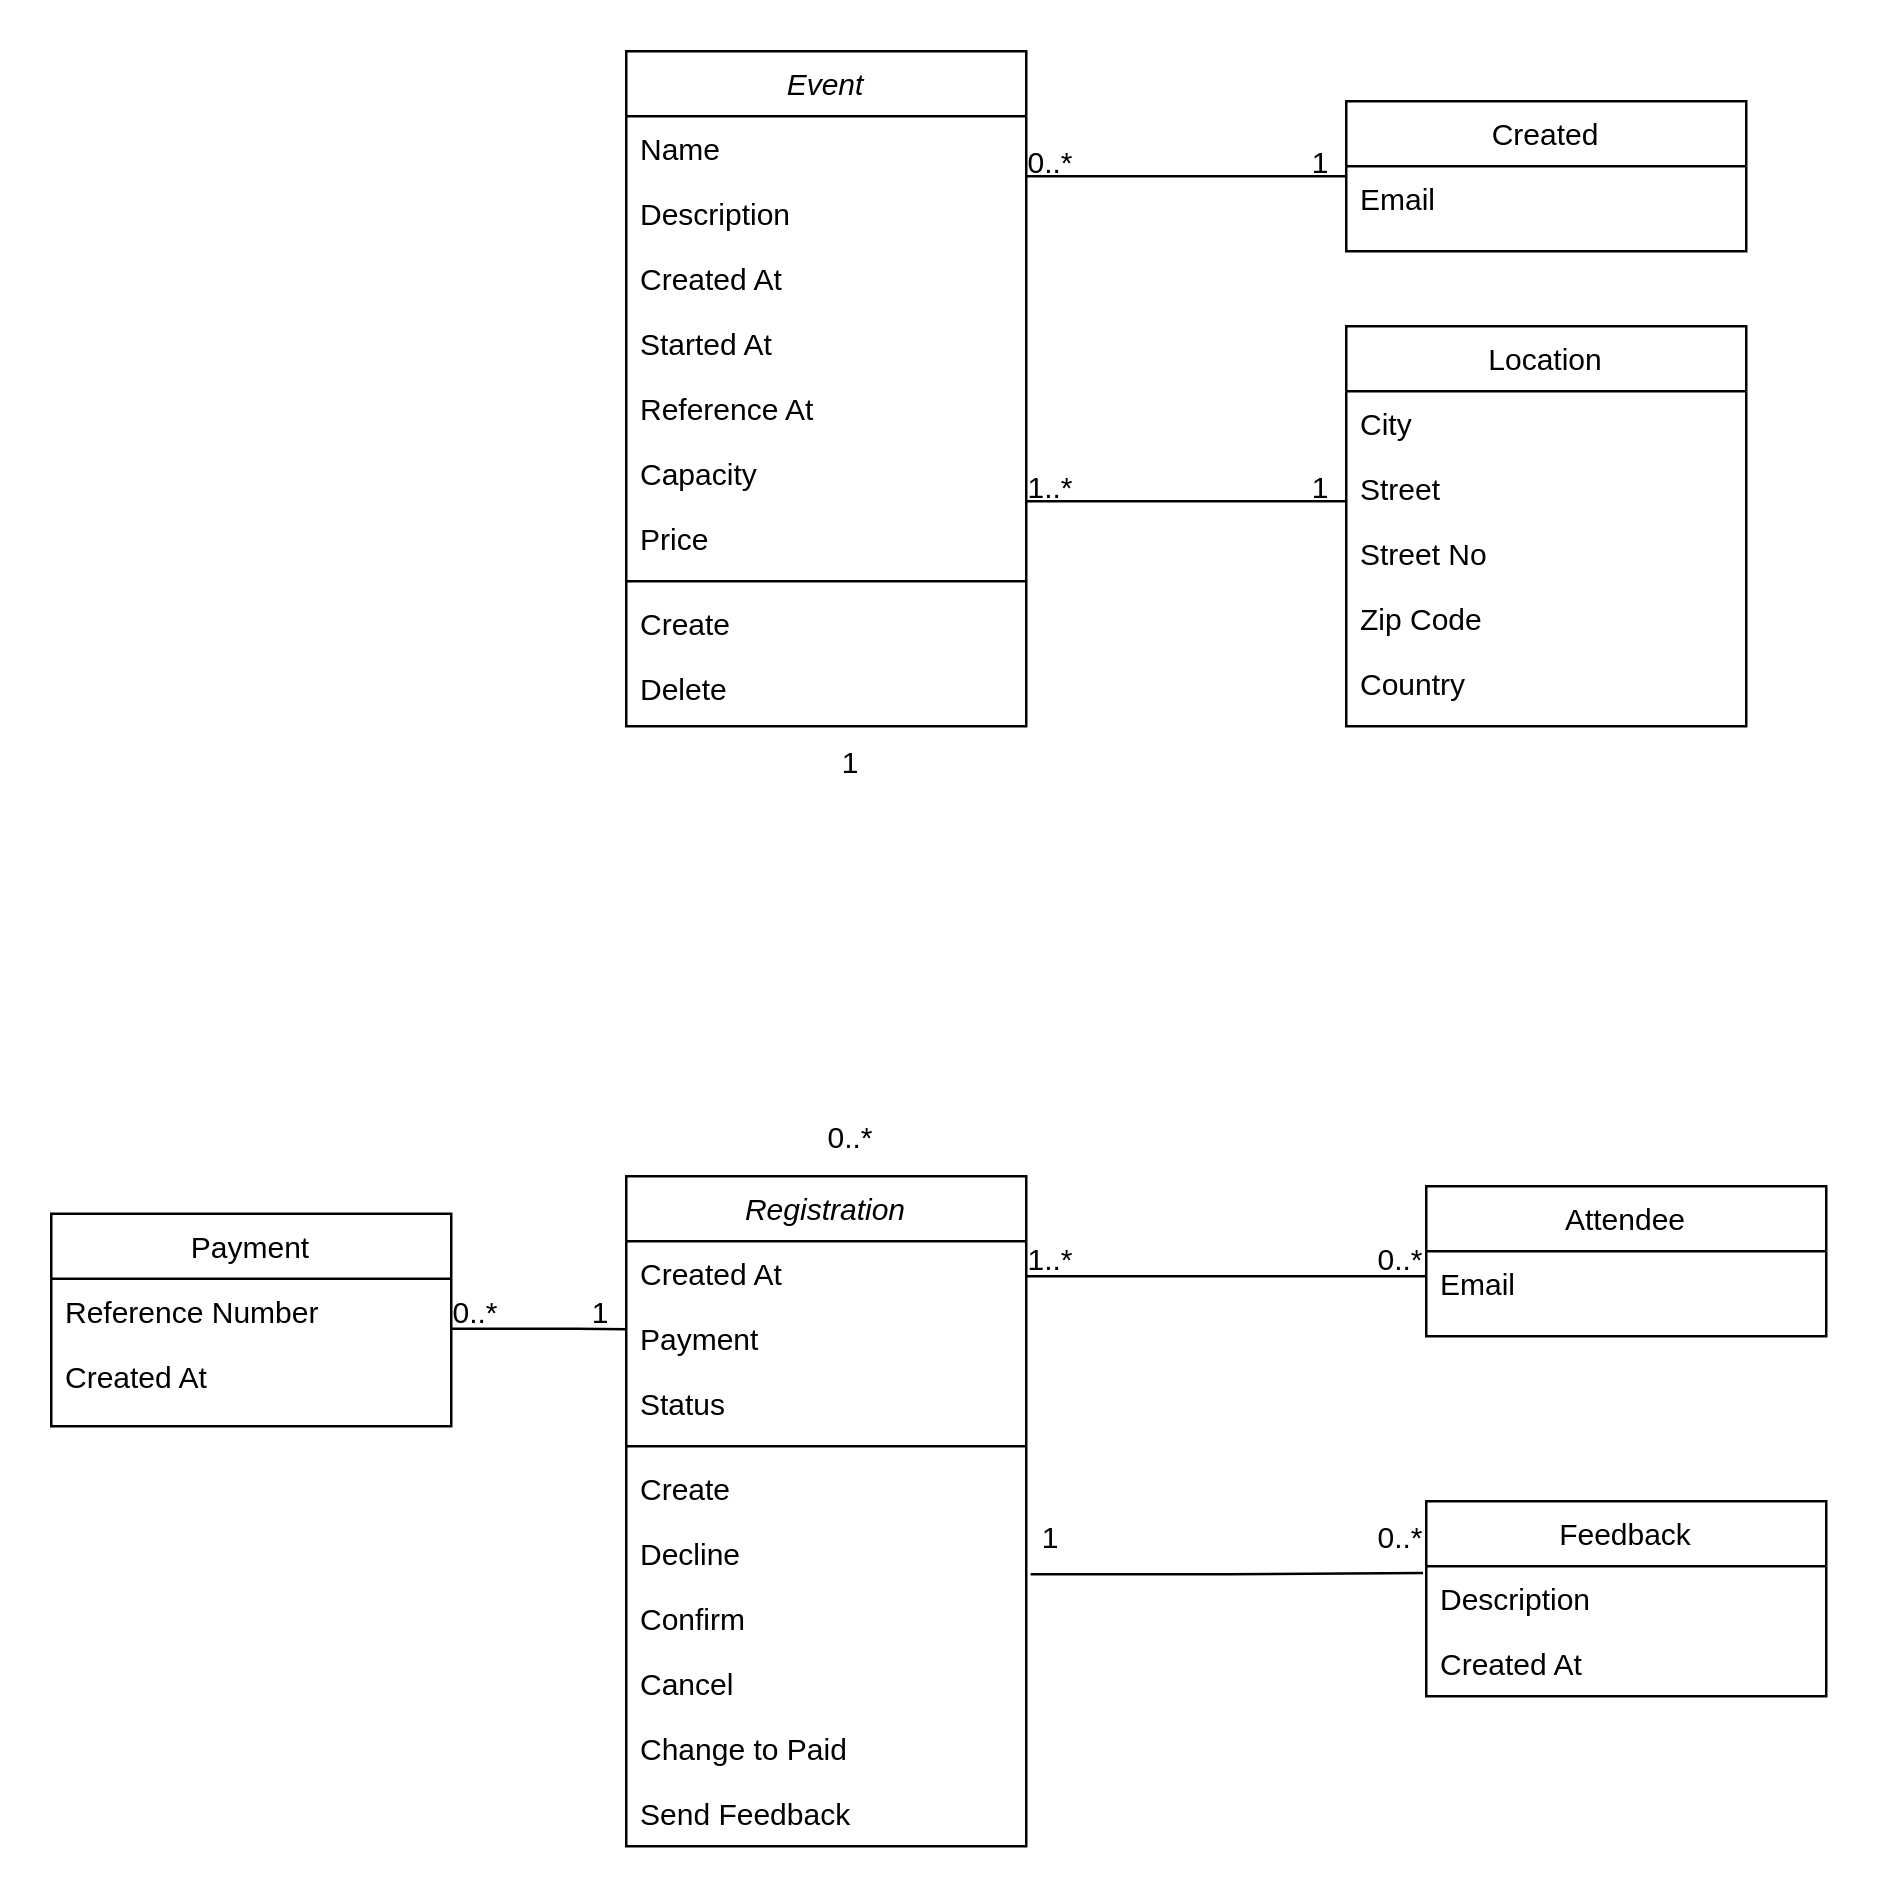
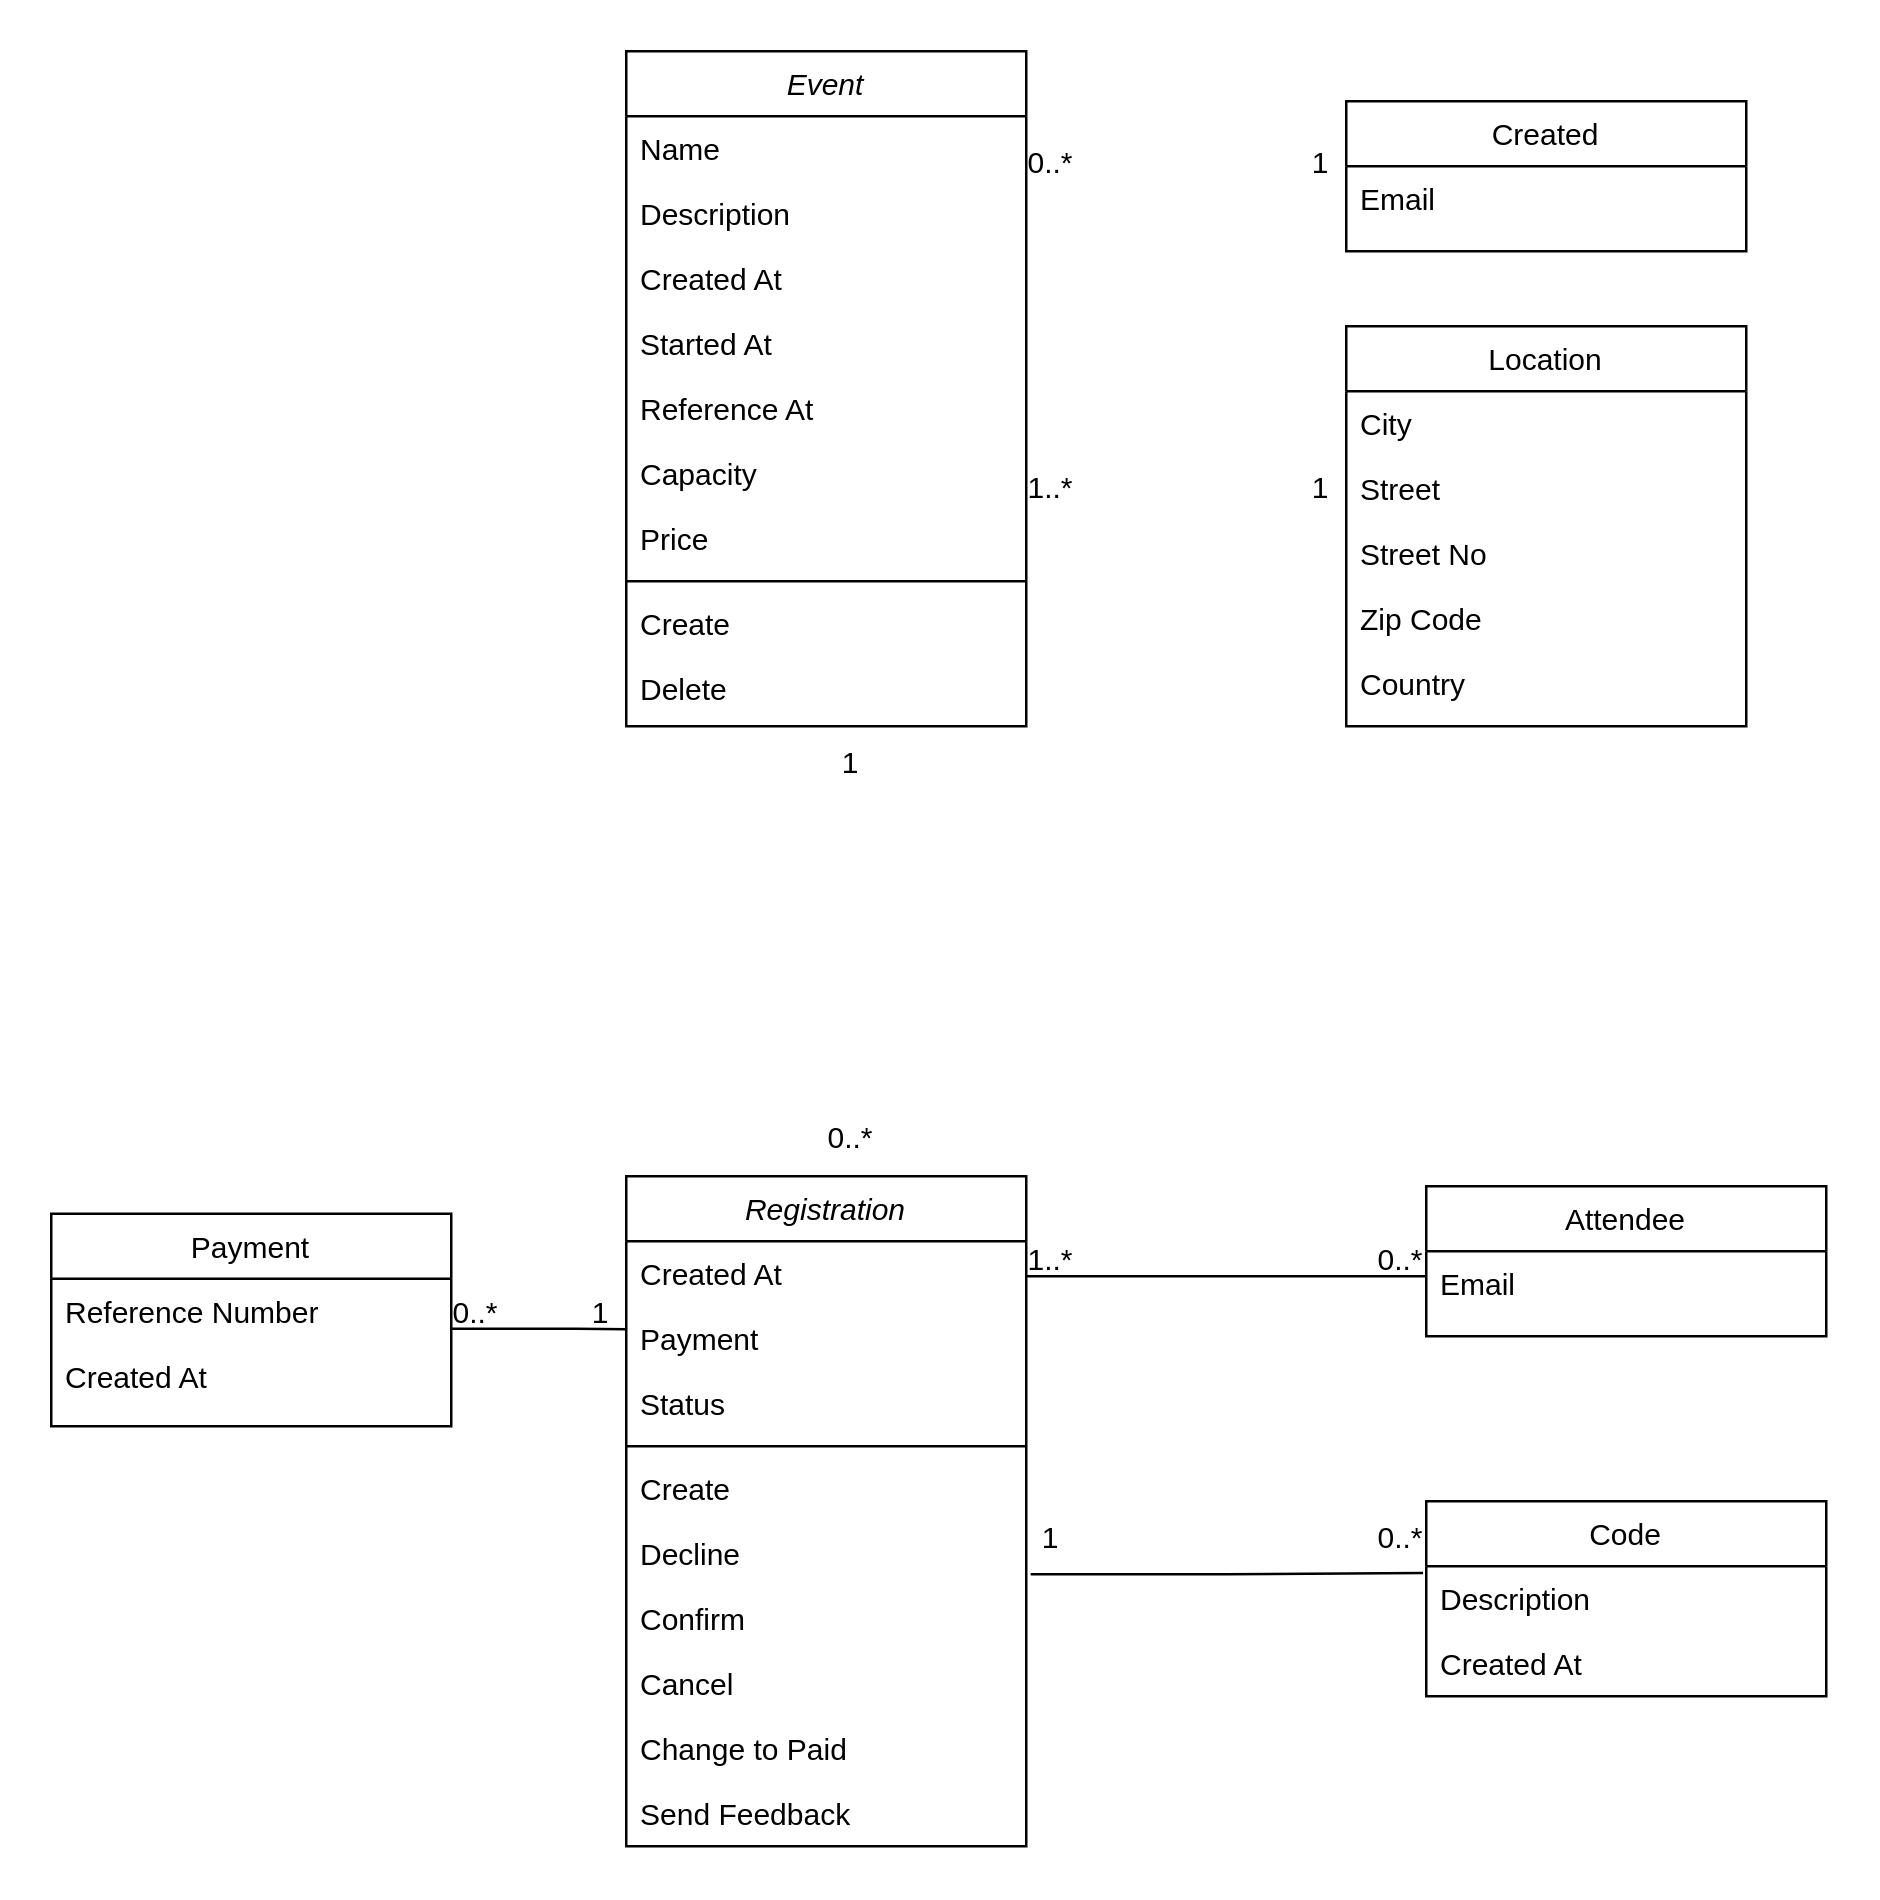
(1186, 176) -> none
(1186, 501) -> none
(1625, 1535) -> (1625, 1535)
